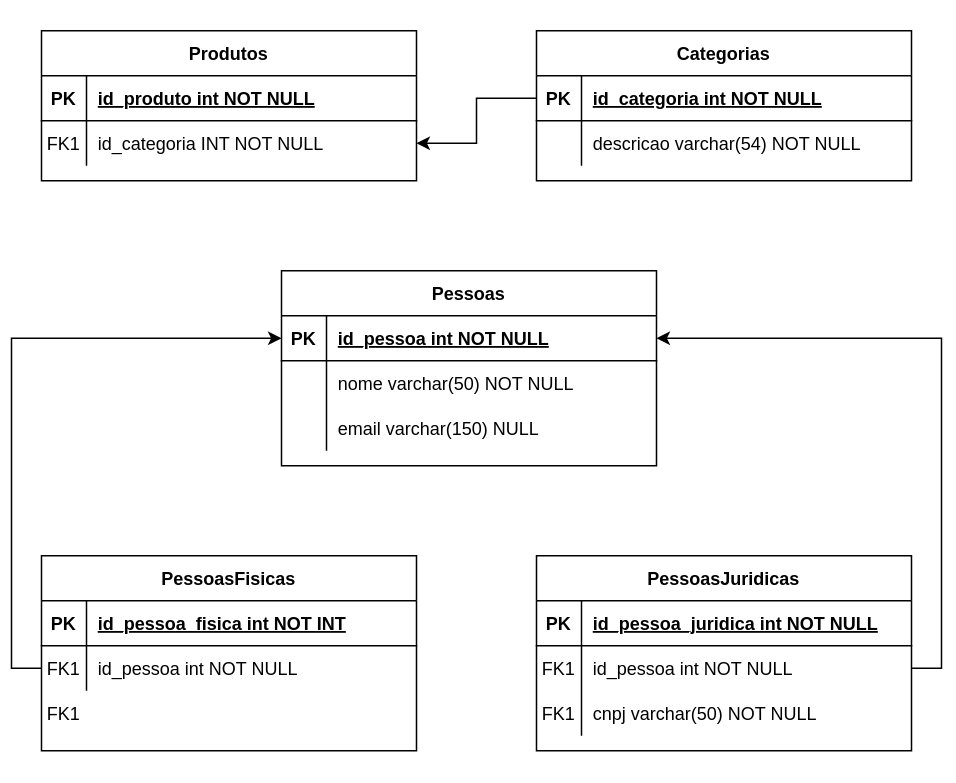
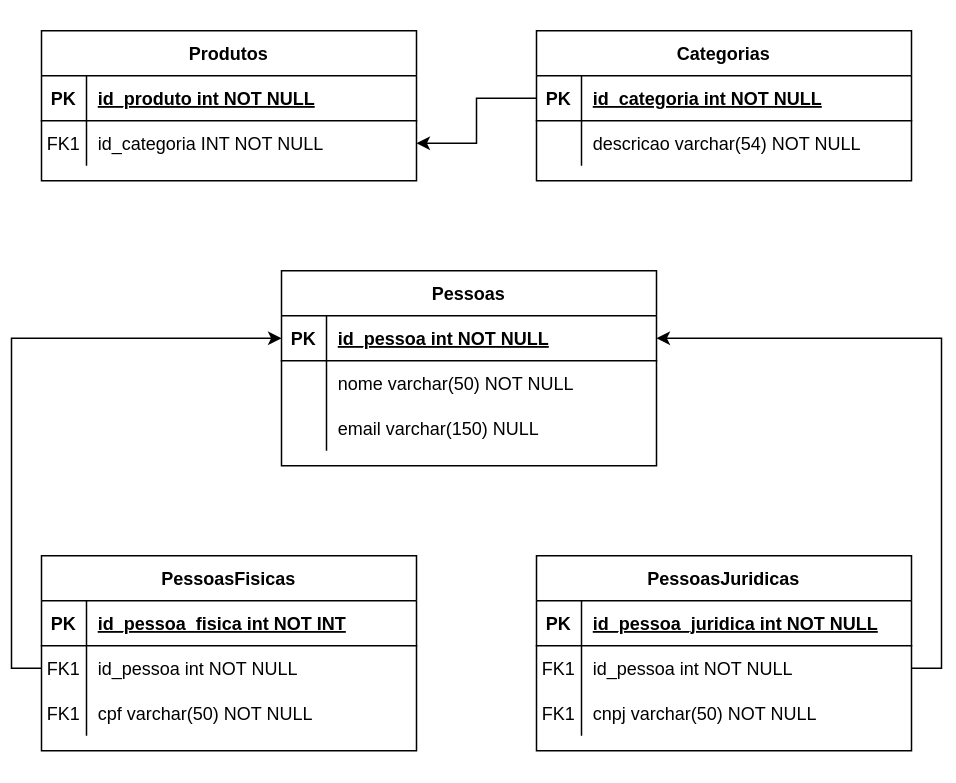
none -> (251, 713)
